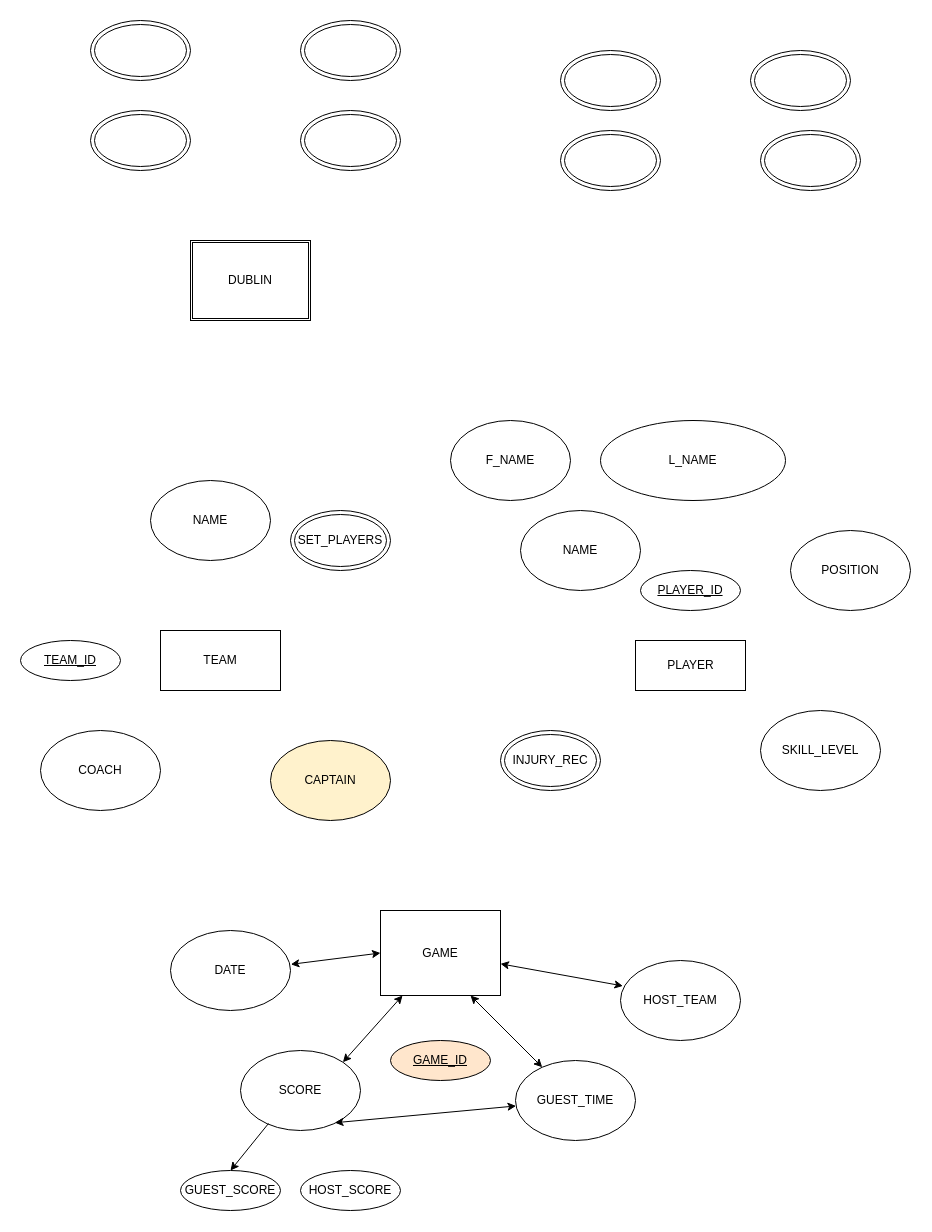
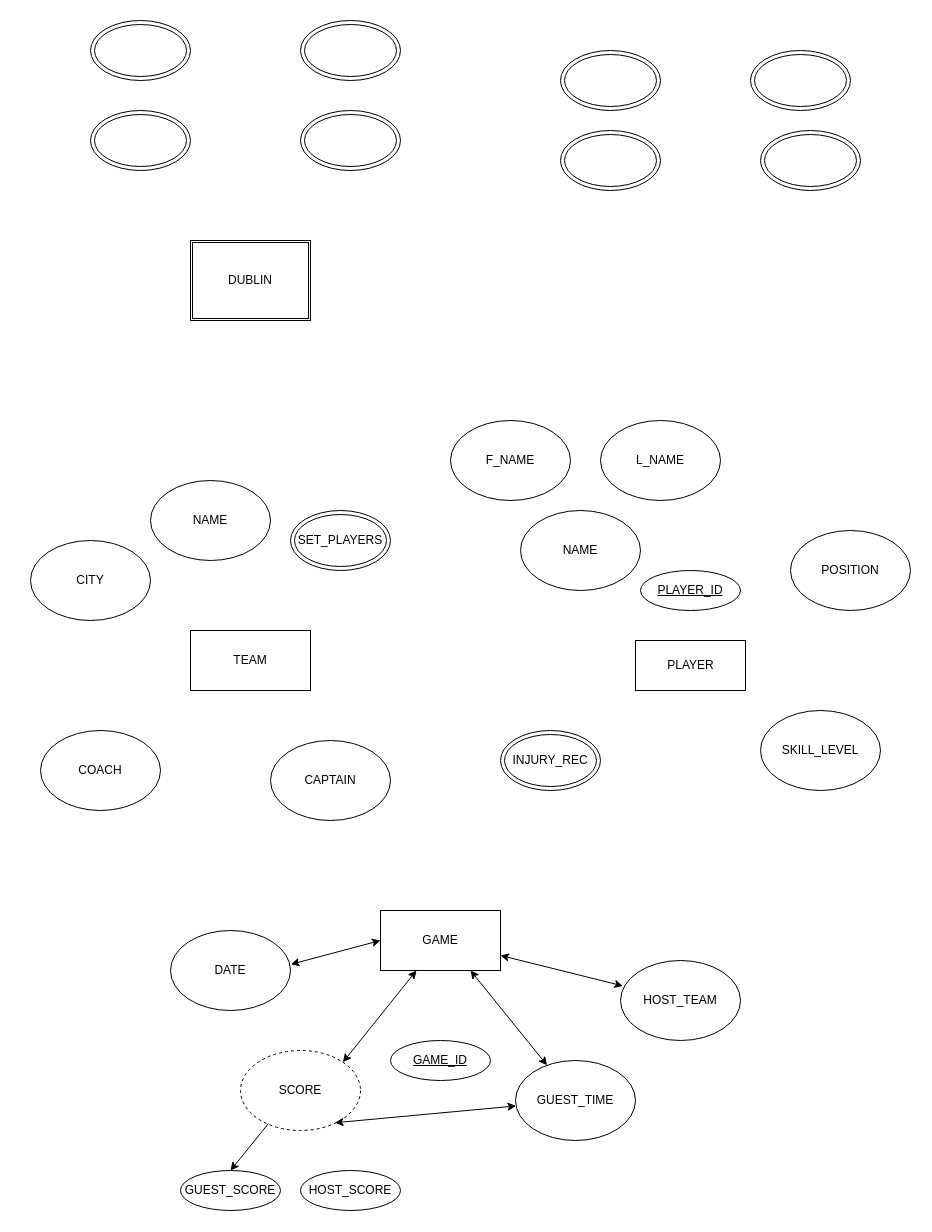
(693, 461) -> (661, 461)
none -> (91, 581)
(71, 661) -> none
(221, 661) -> (251, 661)
(331, 781) -> (331, 781)
(441, 953) -> (441, 941)
(441, 1061) -> (441, 1061)
(301, 1091) -> (301, 1091)
